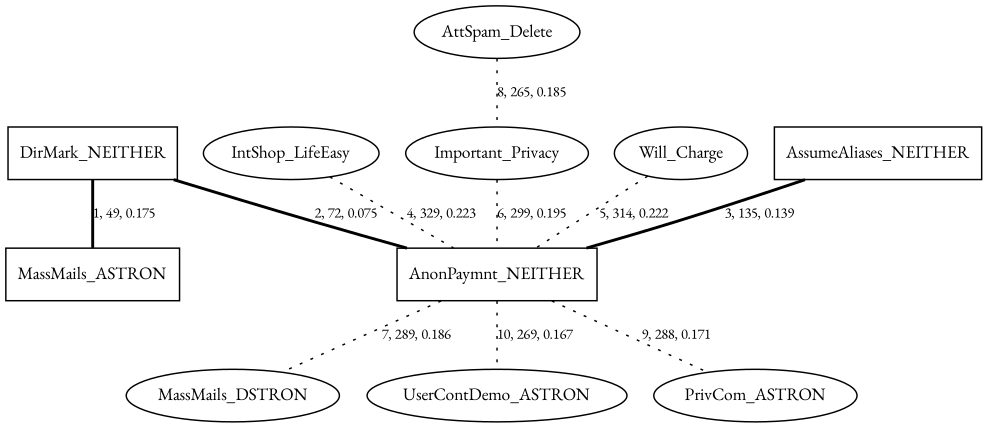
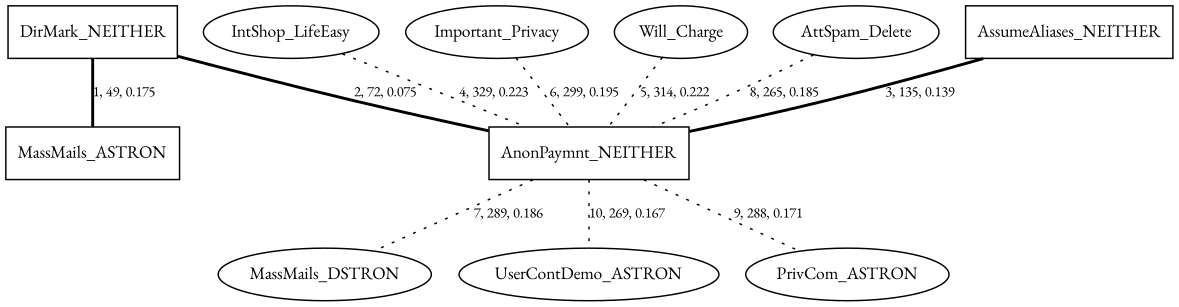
(497, 93) -> (734, 93)
